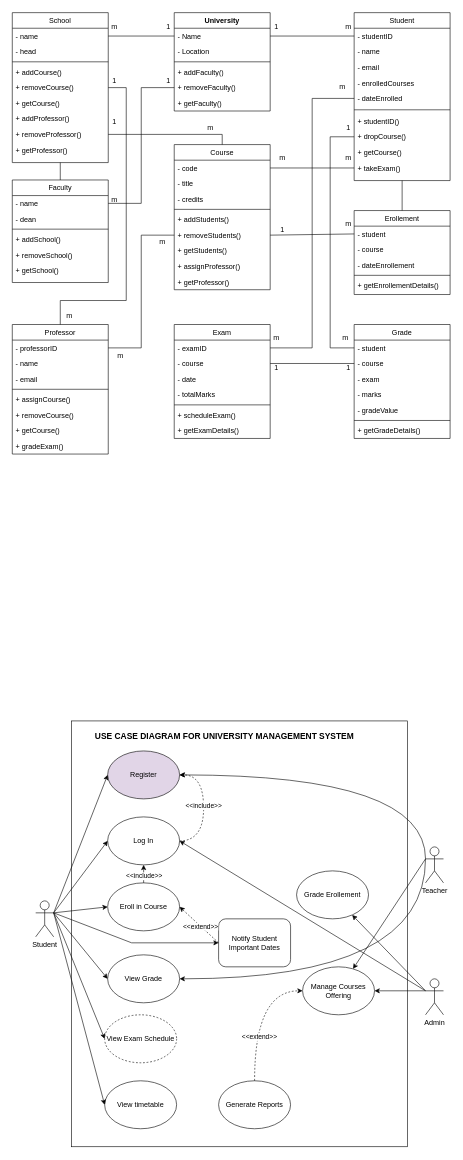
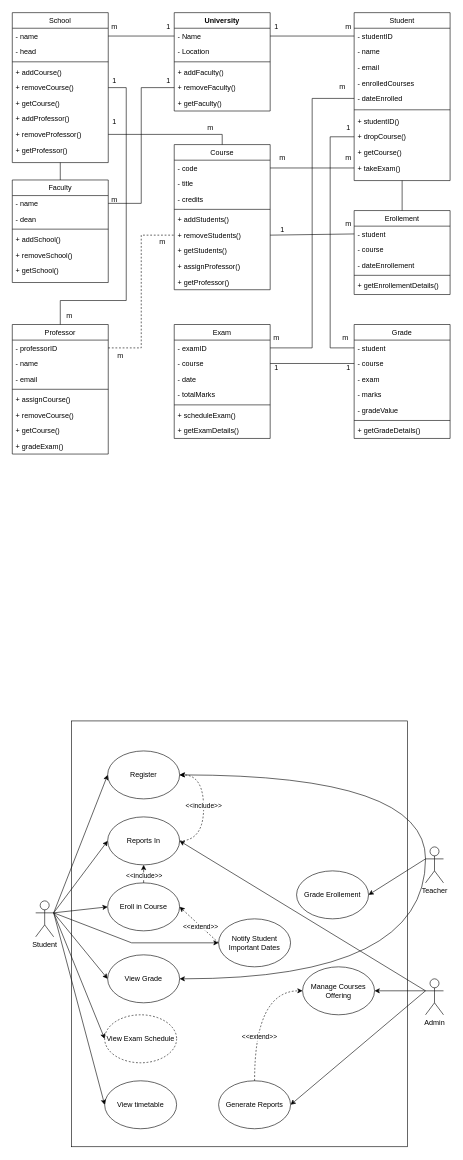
(141, 291) -> (141, 291)
(225, 736) -> none
(144, 775) -> (144, 775)
(144, 841) -> (144, 841)
(397, 902) -> (398, 877)
(255, 943) -> (255, 943)
(382, 946) -> (360, 1047)
